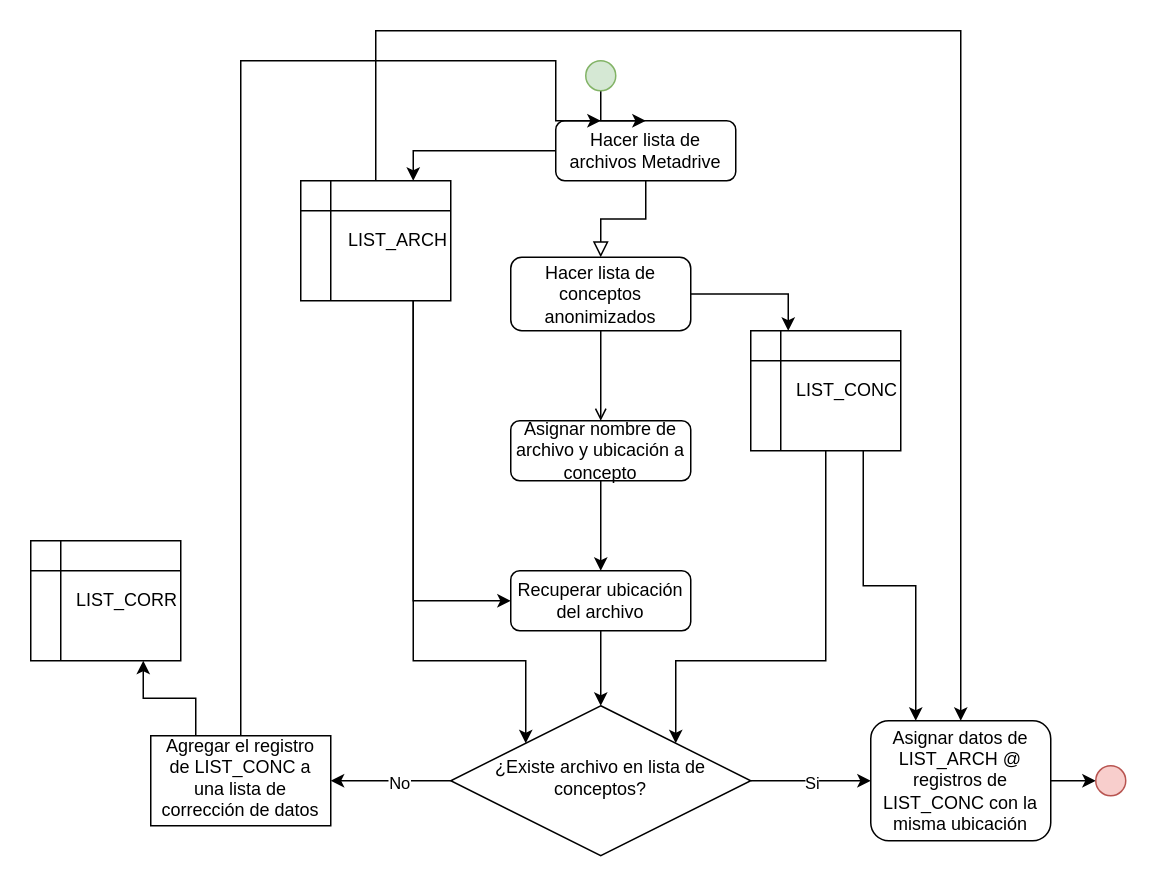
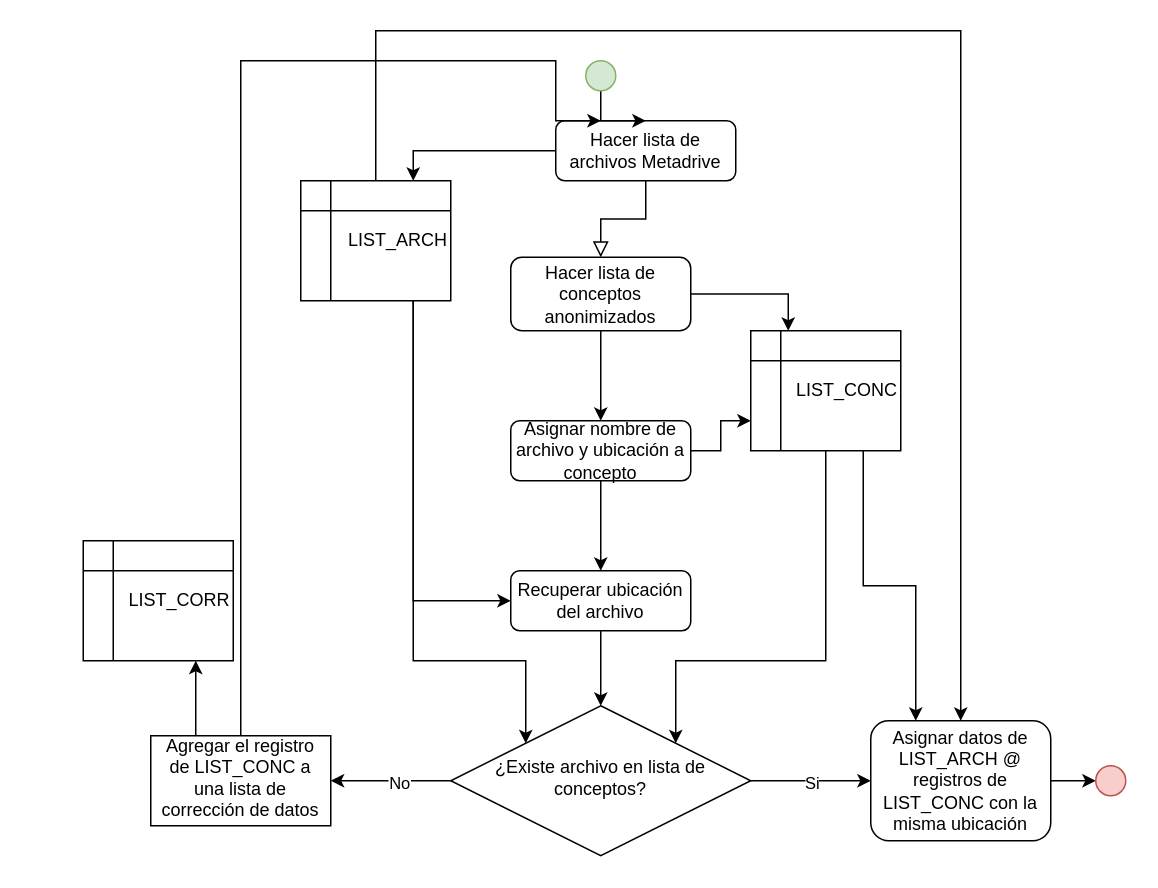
(601, 411) -> (601, 409)
none -> (721, 441)
(106, 601) -> (158, 601)
